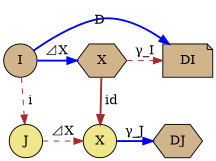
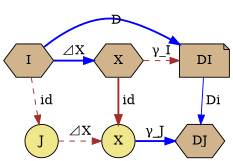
(20, 61) -> (29, 61)
none -> (202, 96)
(29, 101) -> (45, 101)
